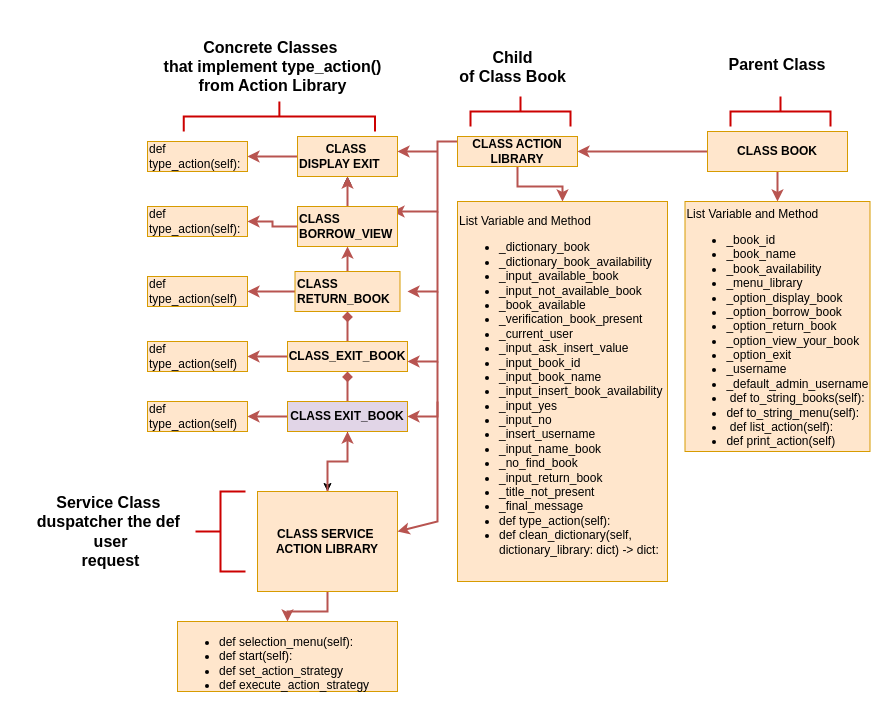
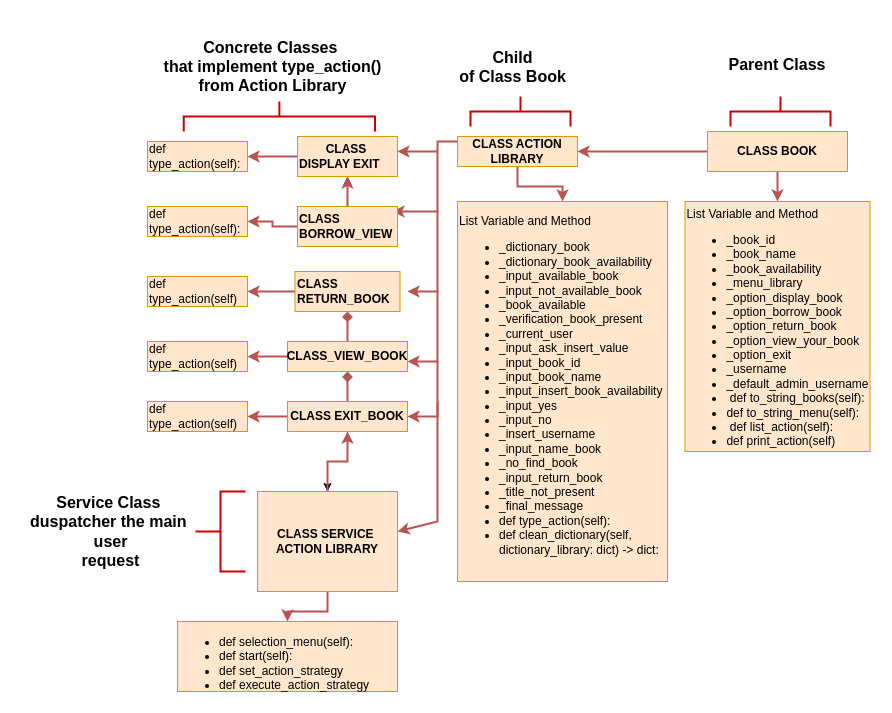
(348, 255) -> none
(348, 357) -> (348, 357)
(348, 417) -> (348, 417)
(111, 532) -> (111, 532)
